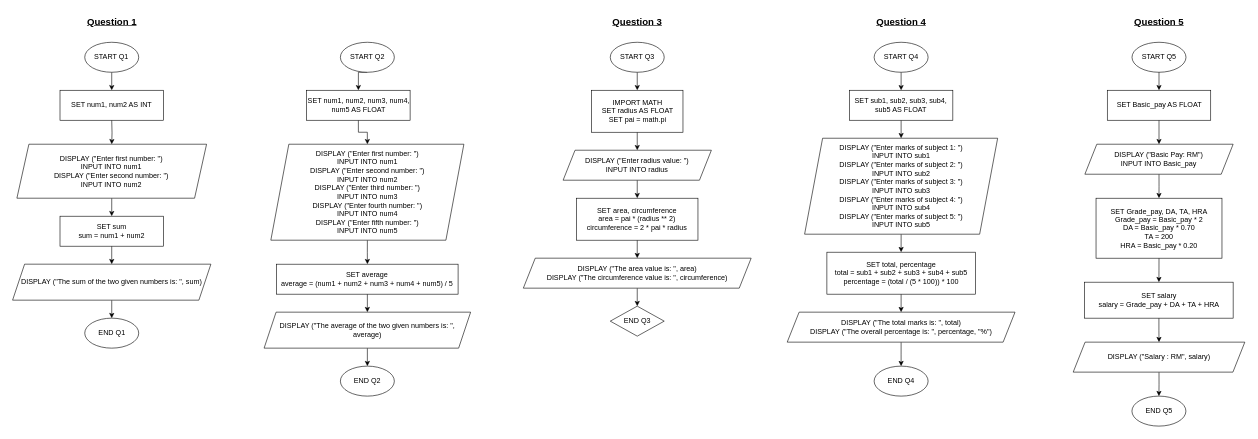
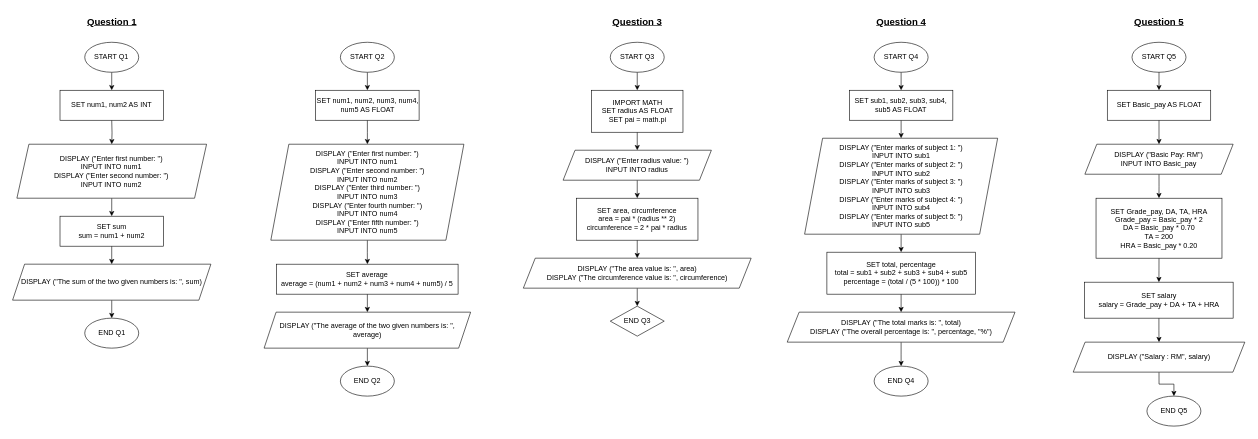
(358, 105) -> (367, 105)
(1159, 411) -> (1174, 411)
